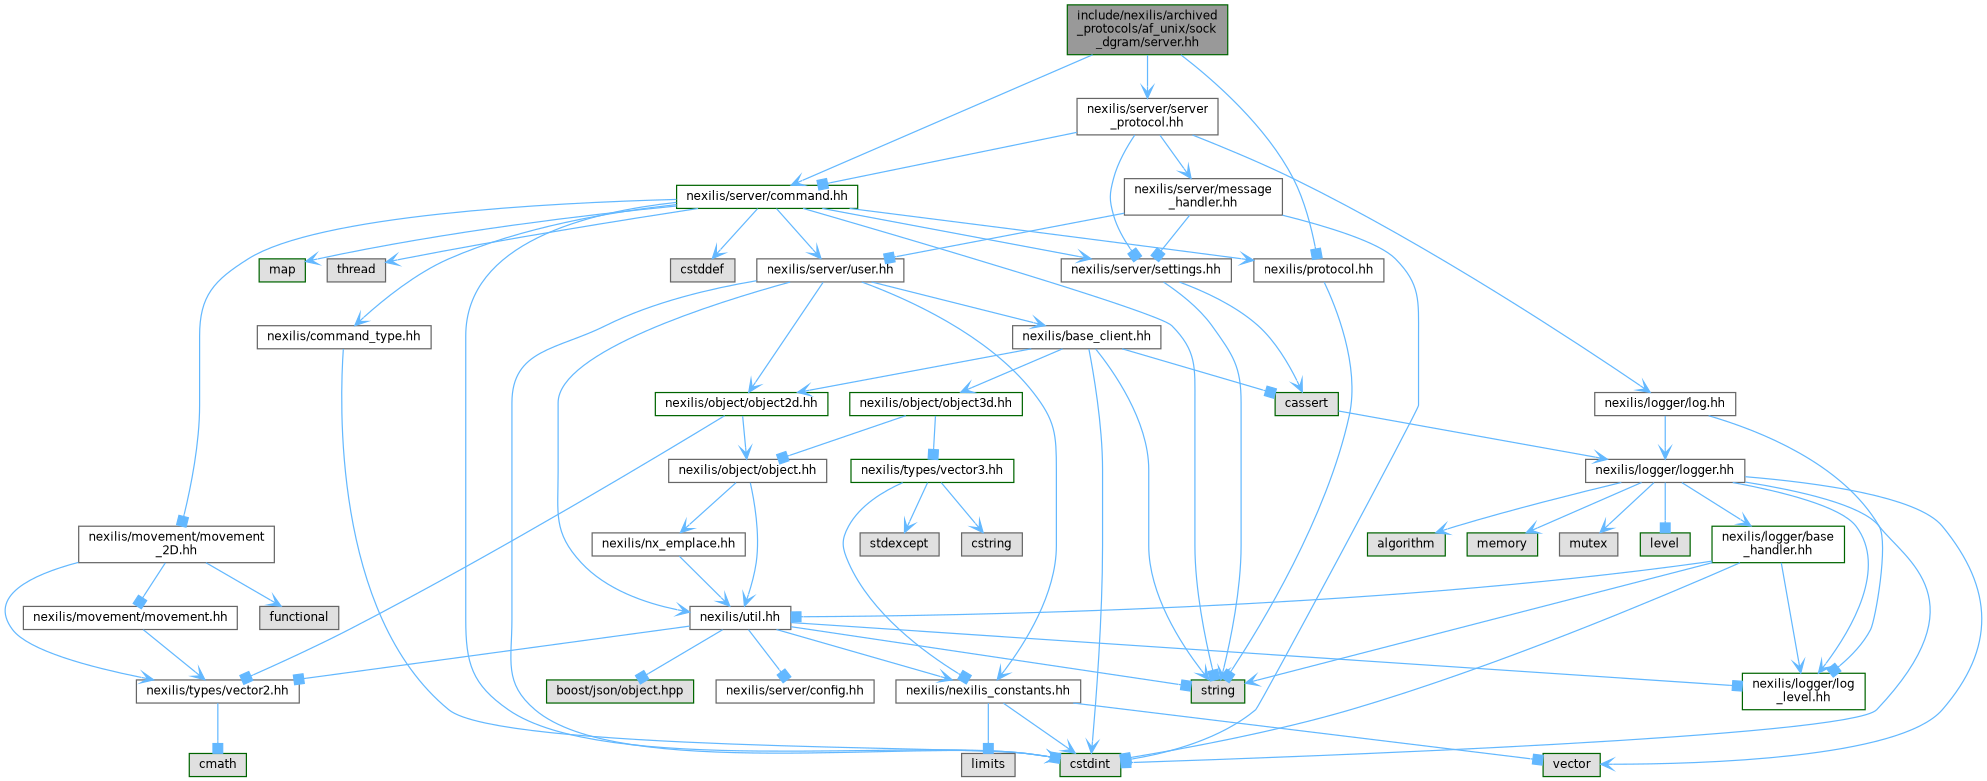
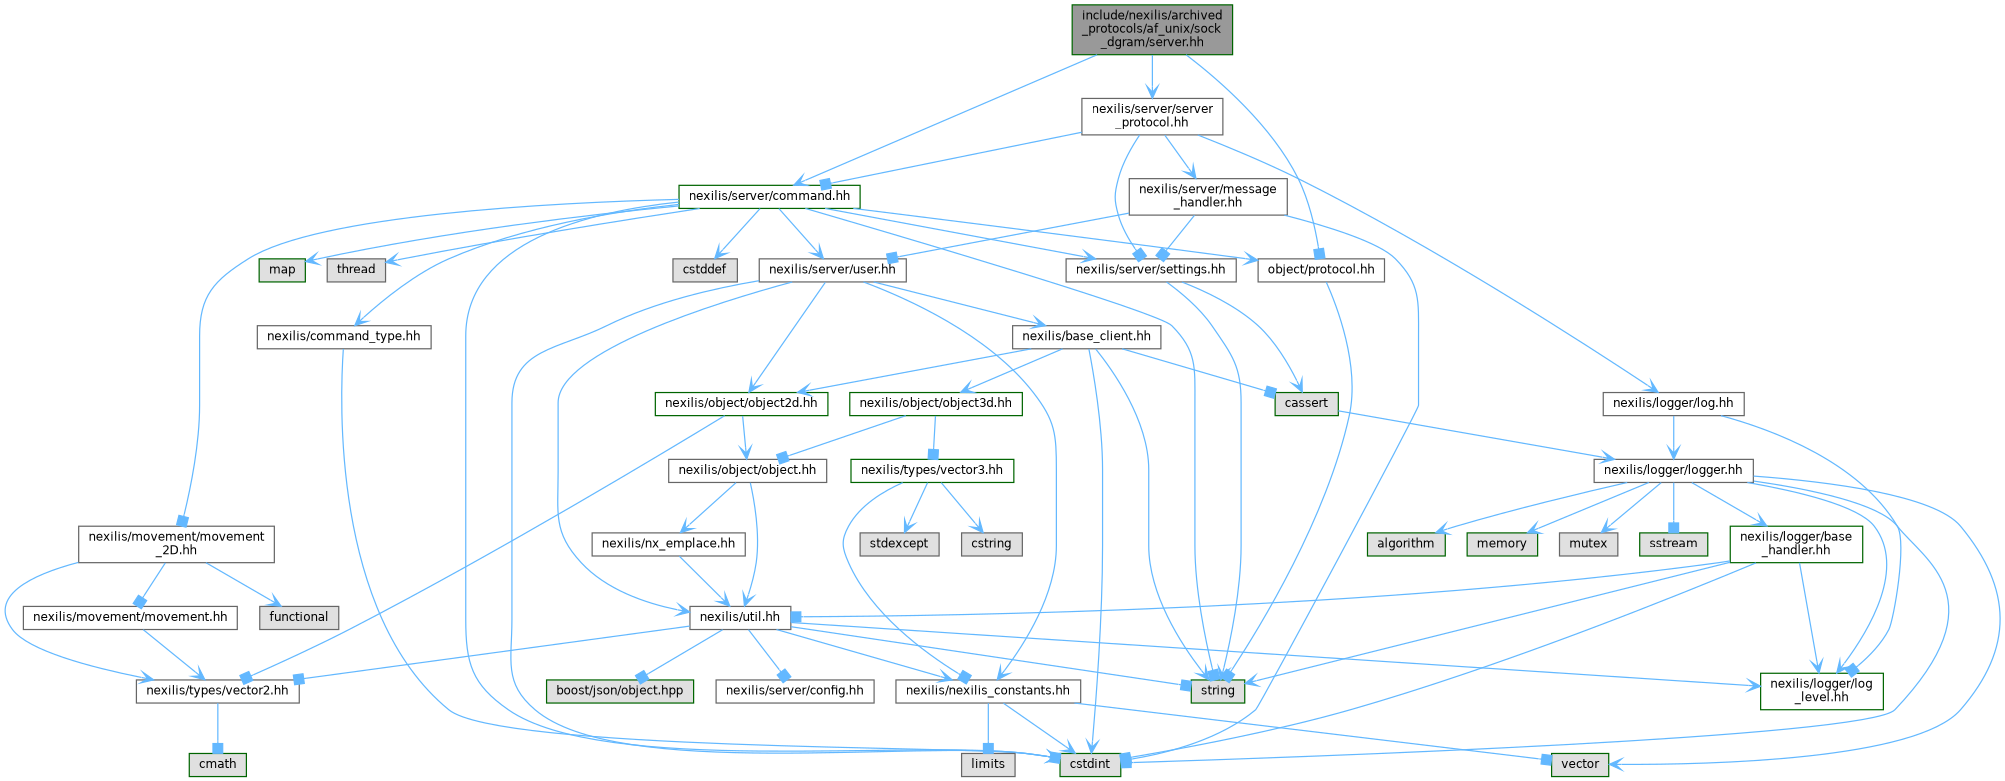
(1319, 270) -> (1321, 270)
(1665, 544) -> (1674, 544)
(1260, 654) -> (1270, 654)
